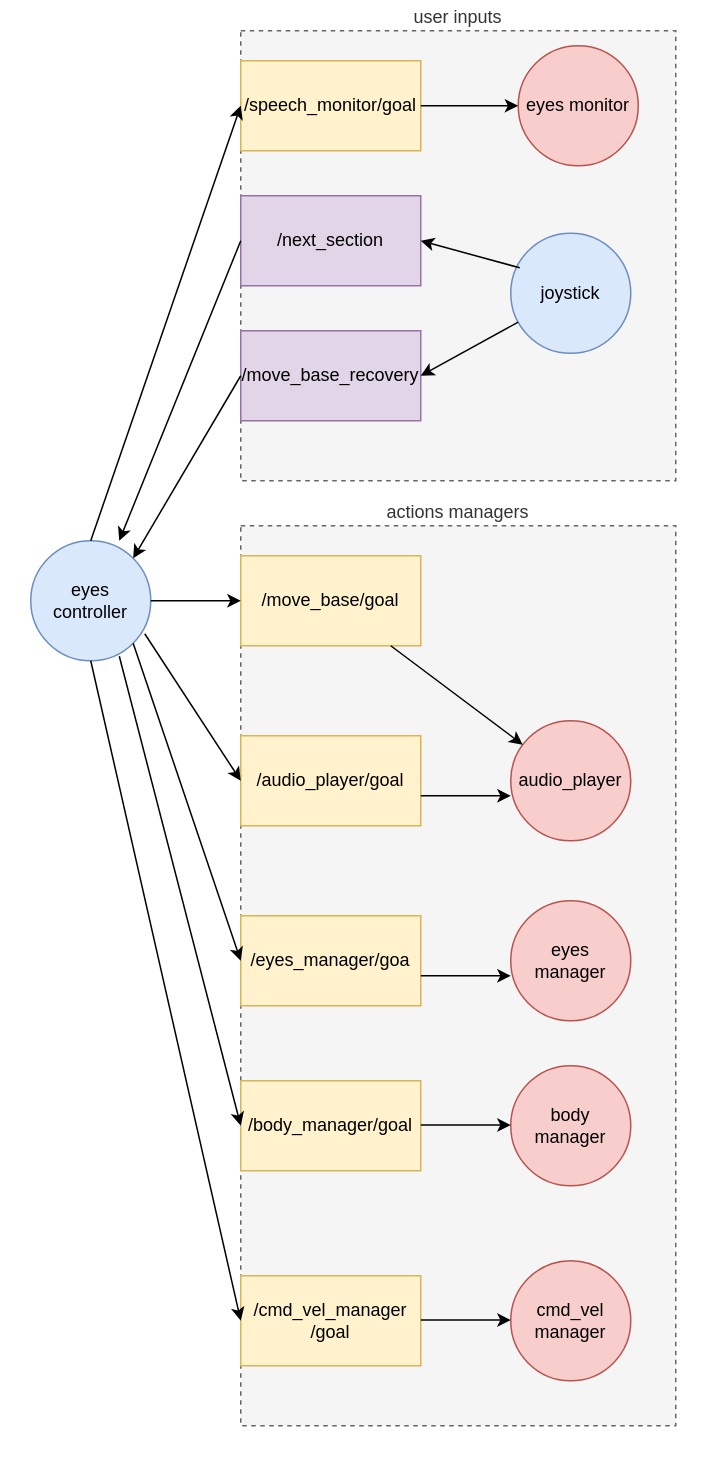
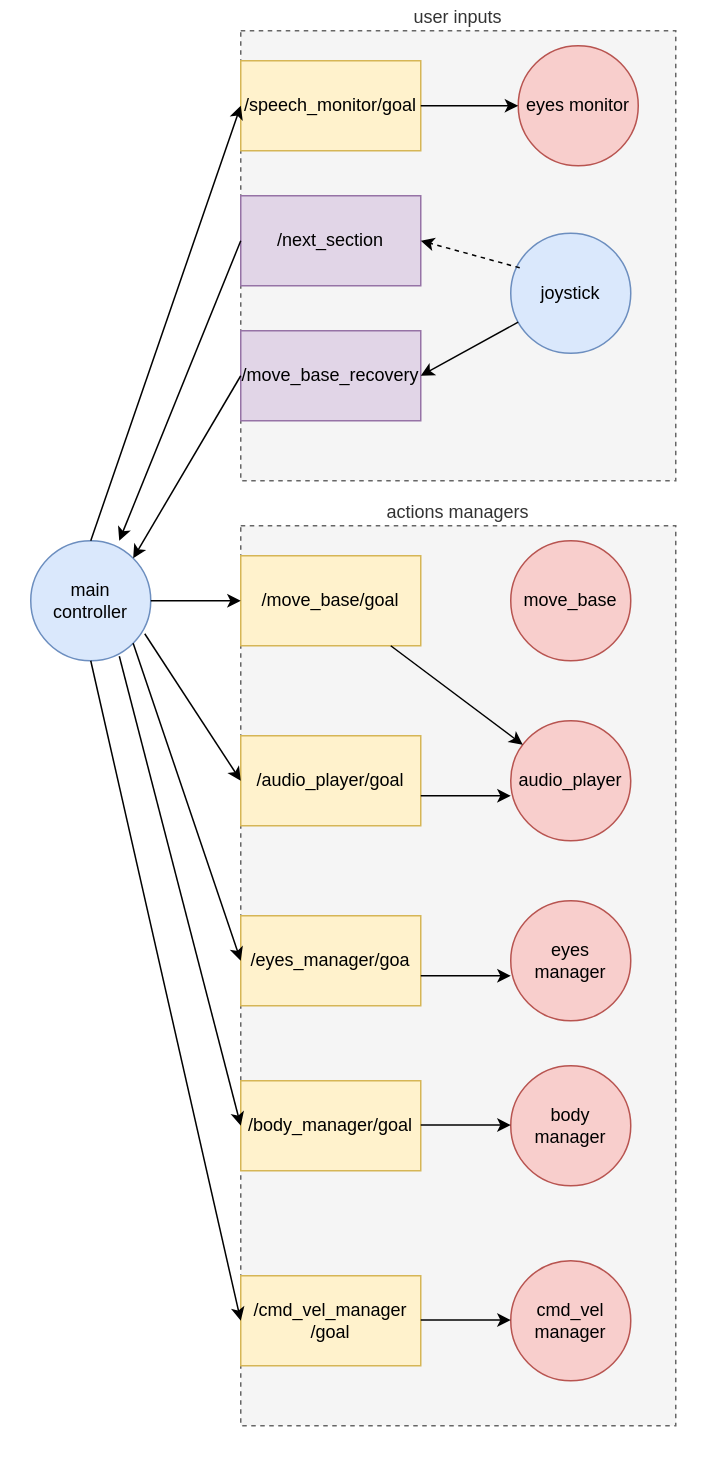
(473, 255) -> (473, 255)
(91, 601) -> (91, 601)
none -> (571, 601)
